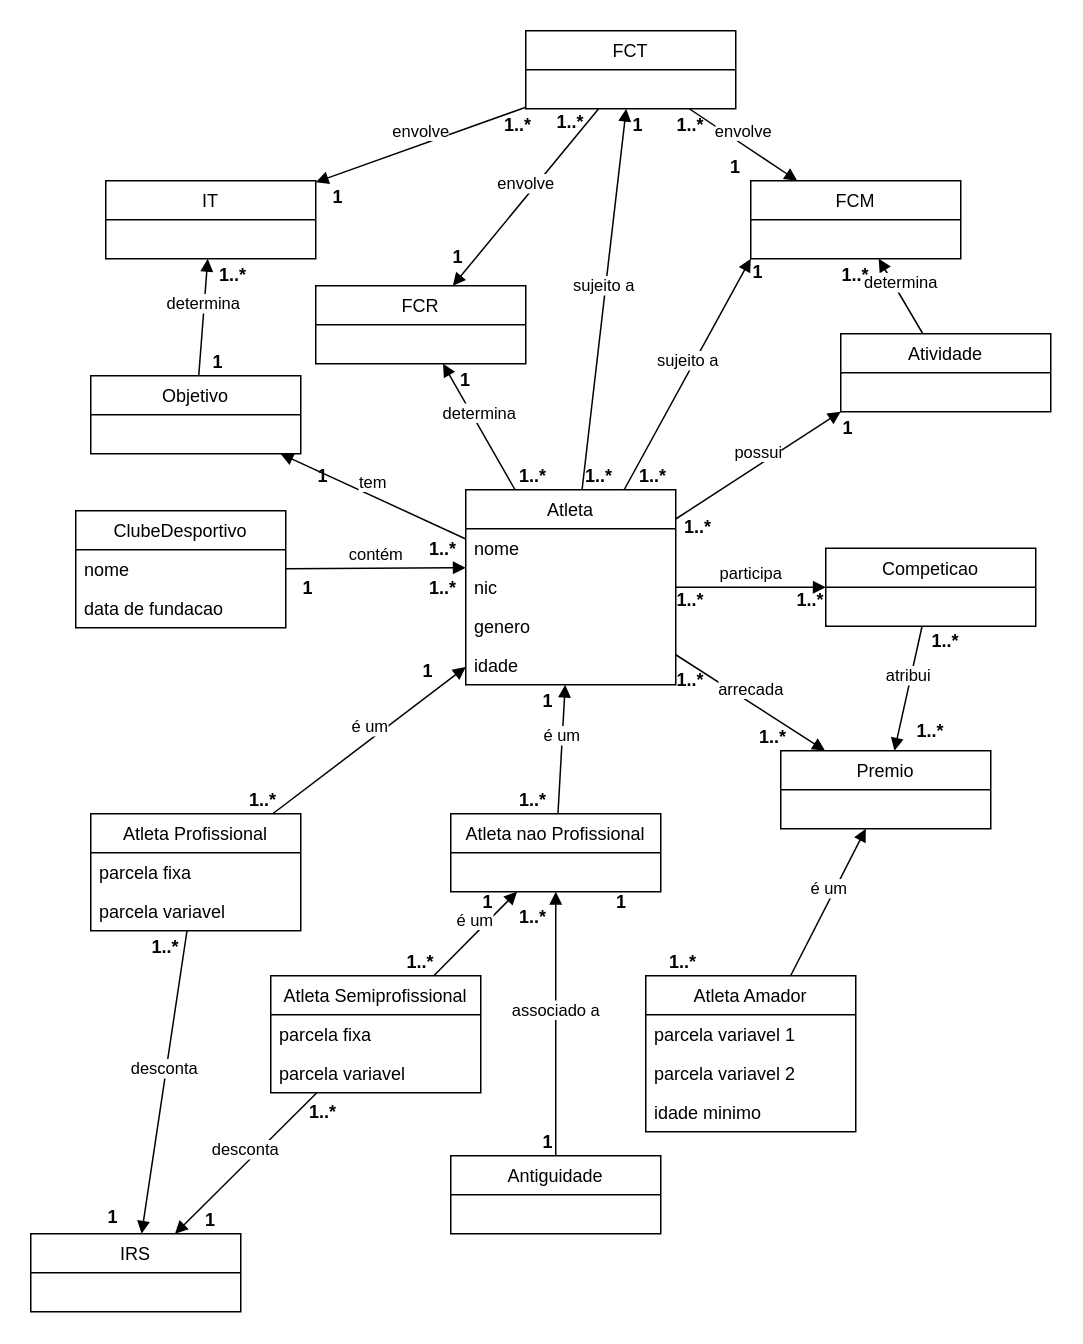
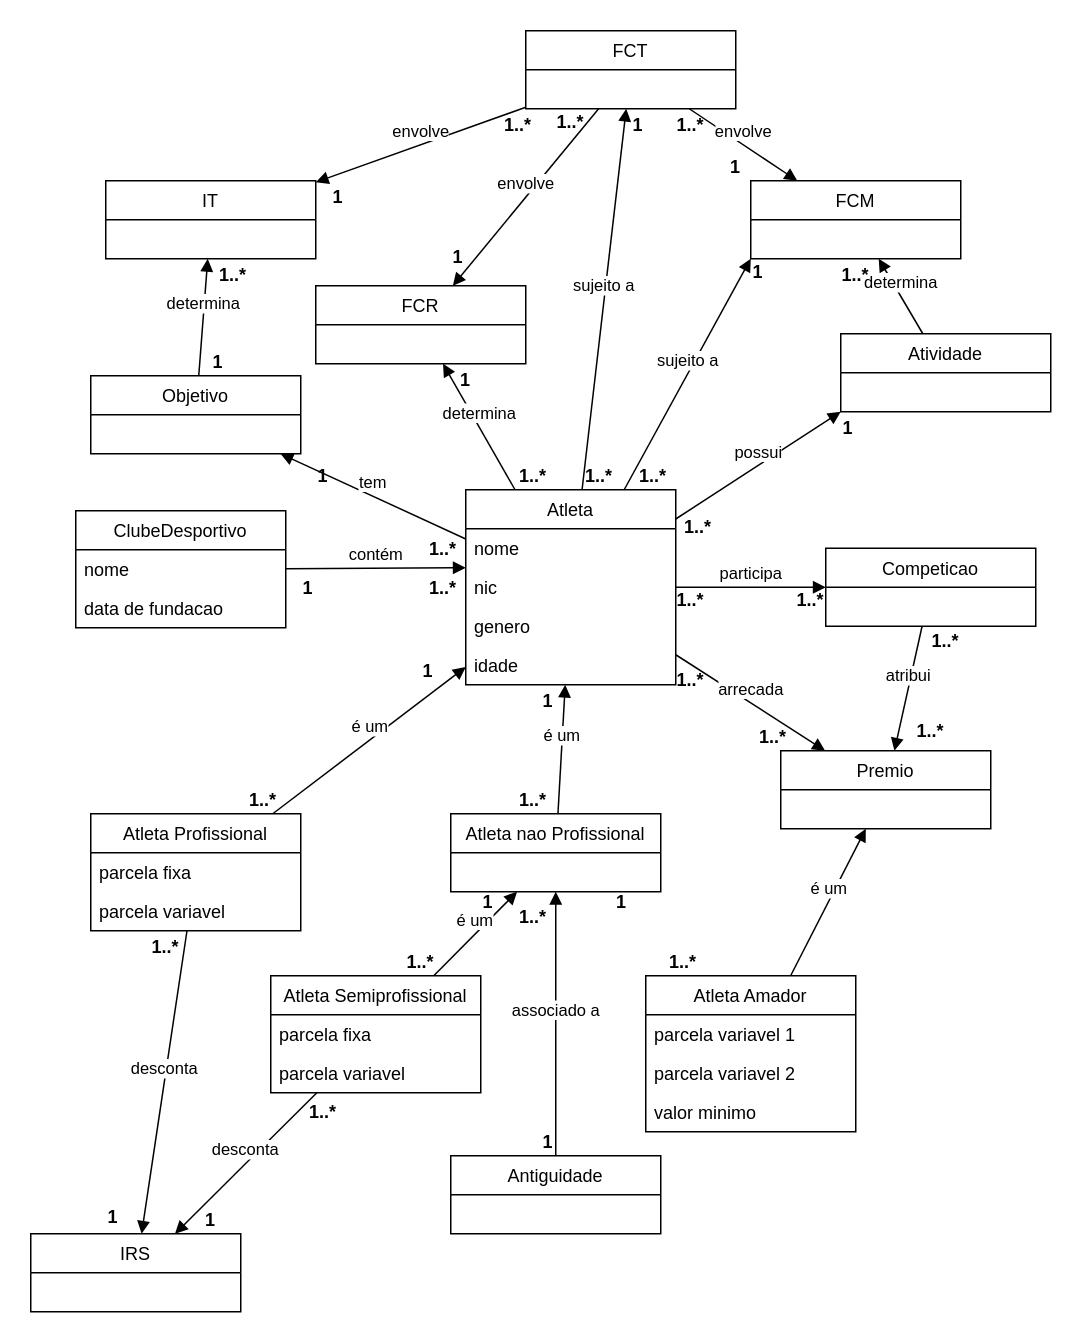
(705, 1113) -> (705, 1113)
